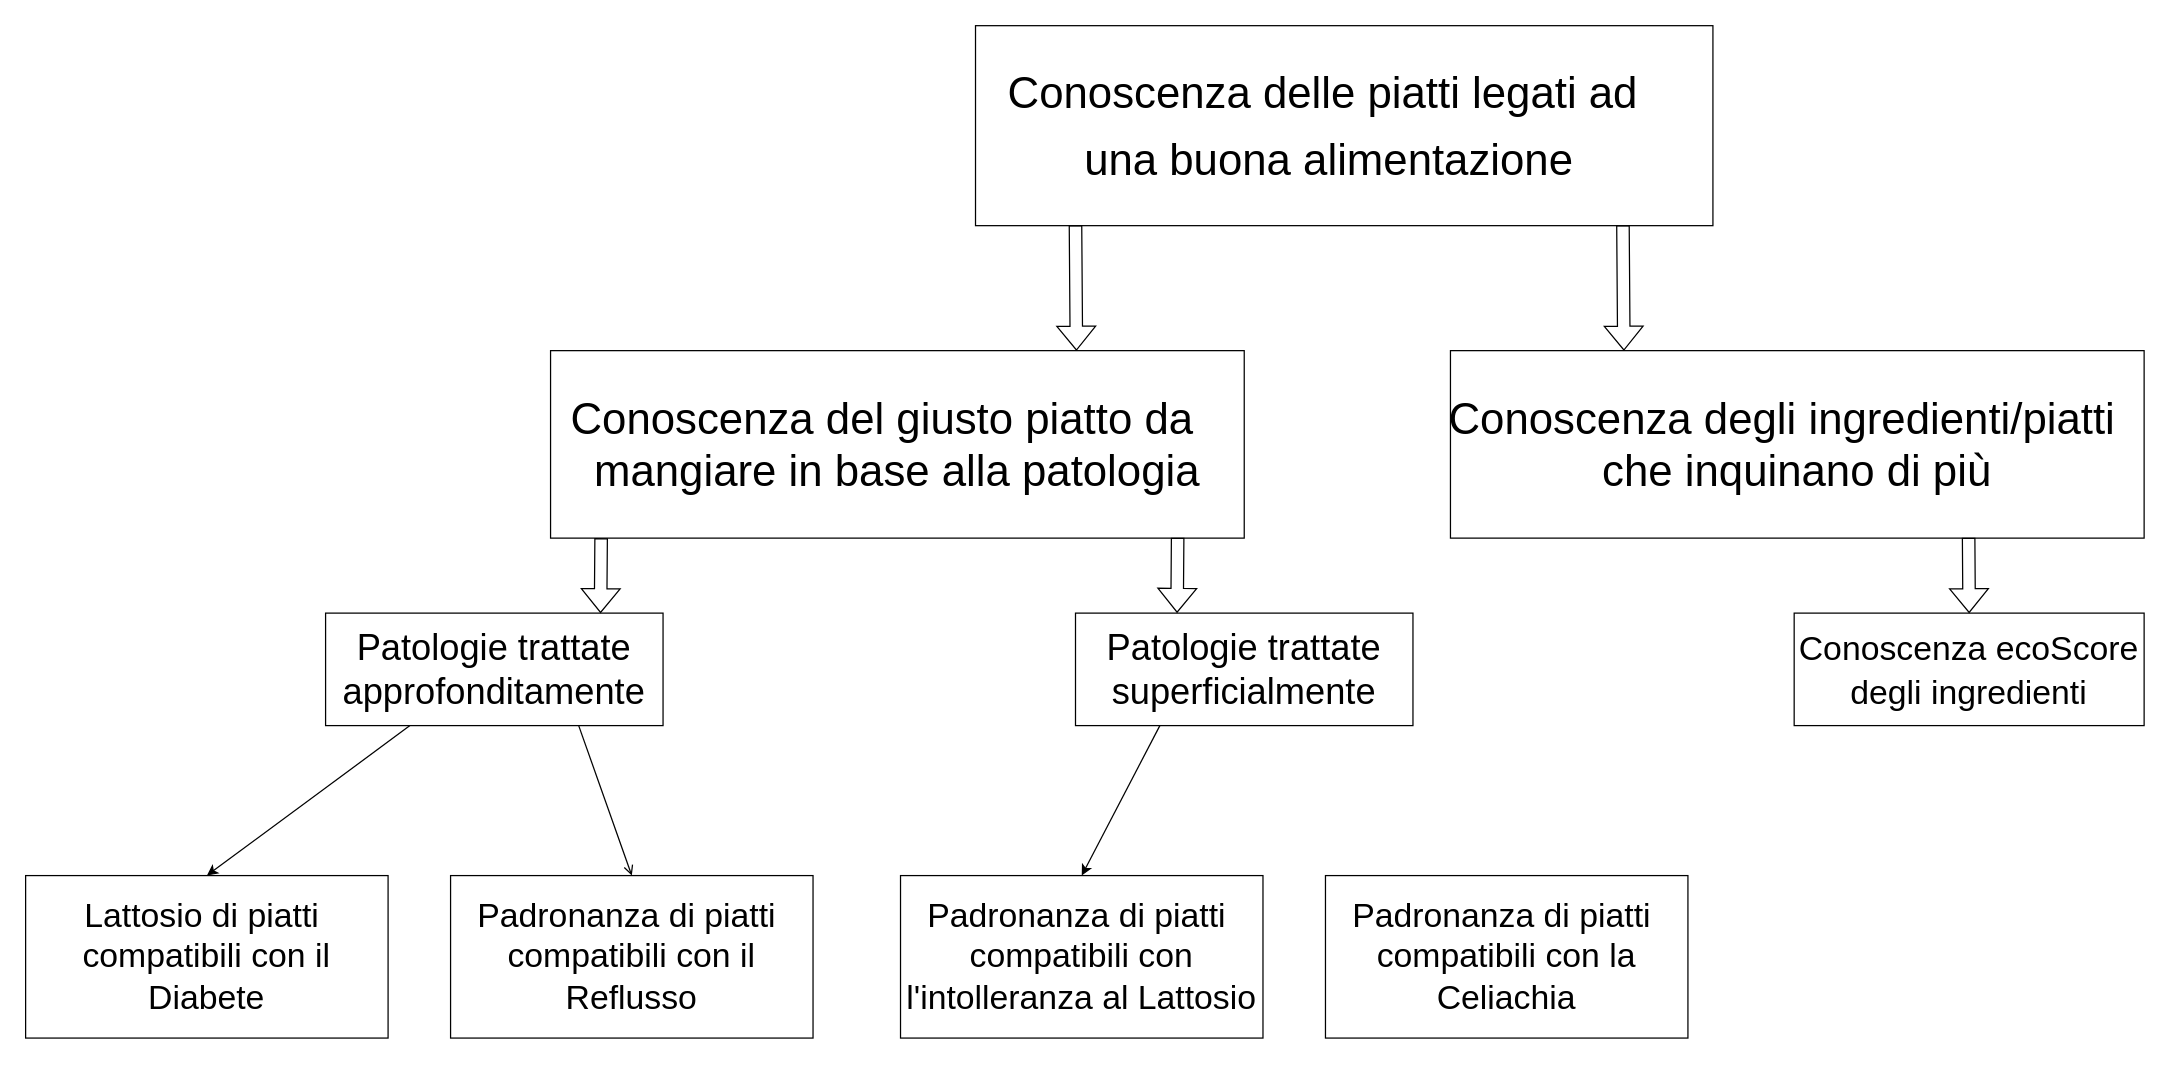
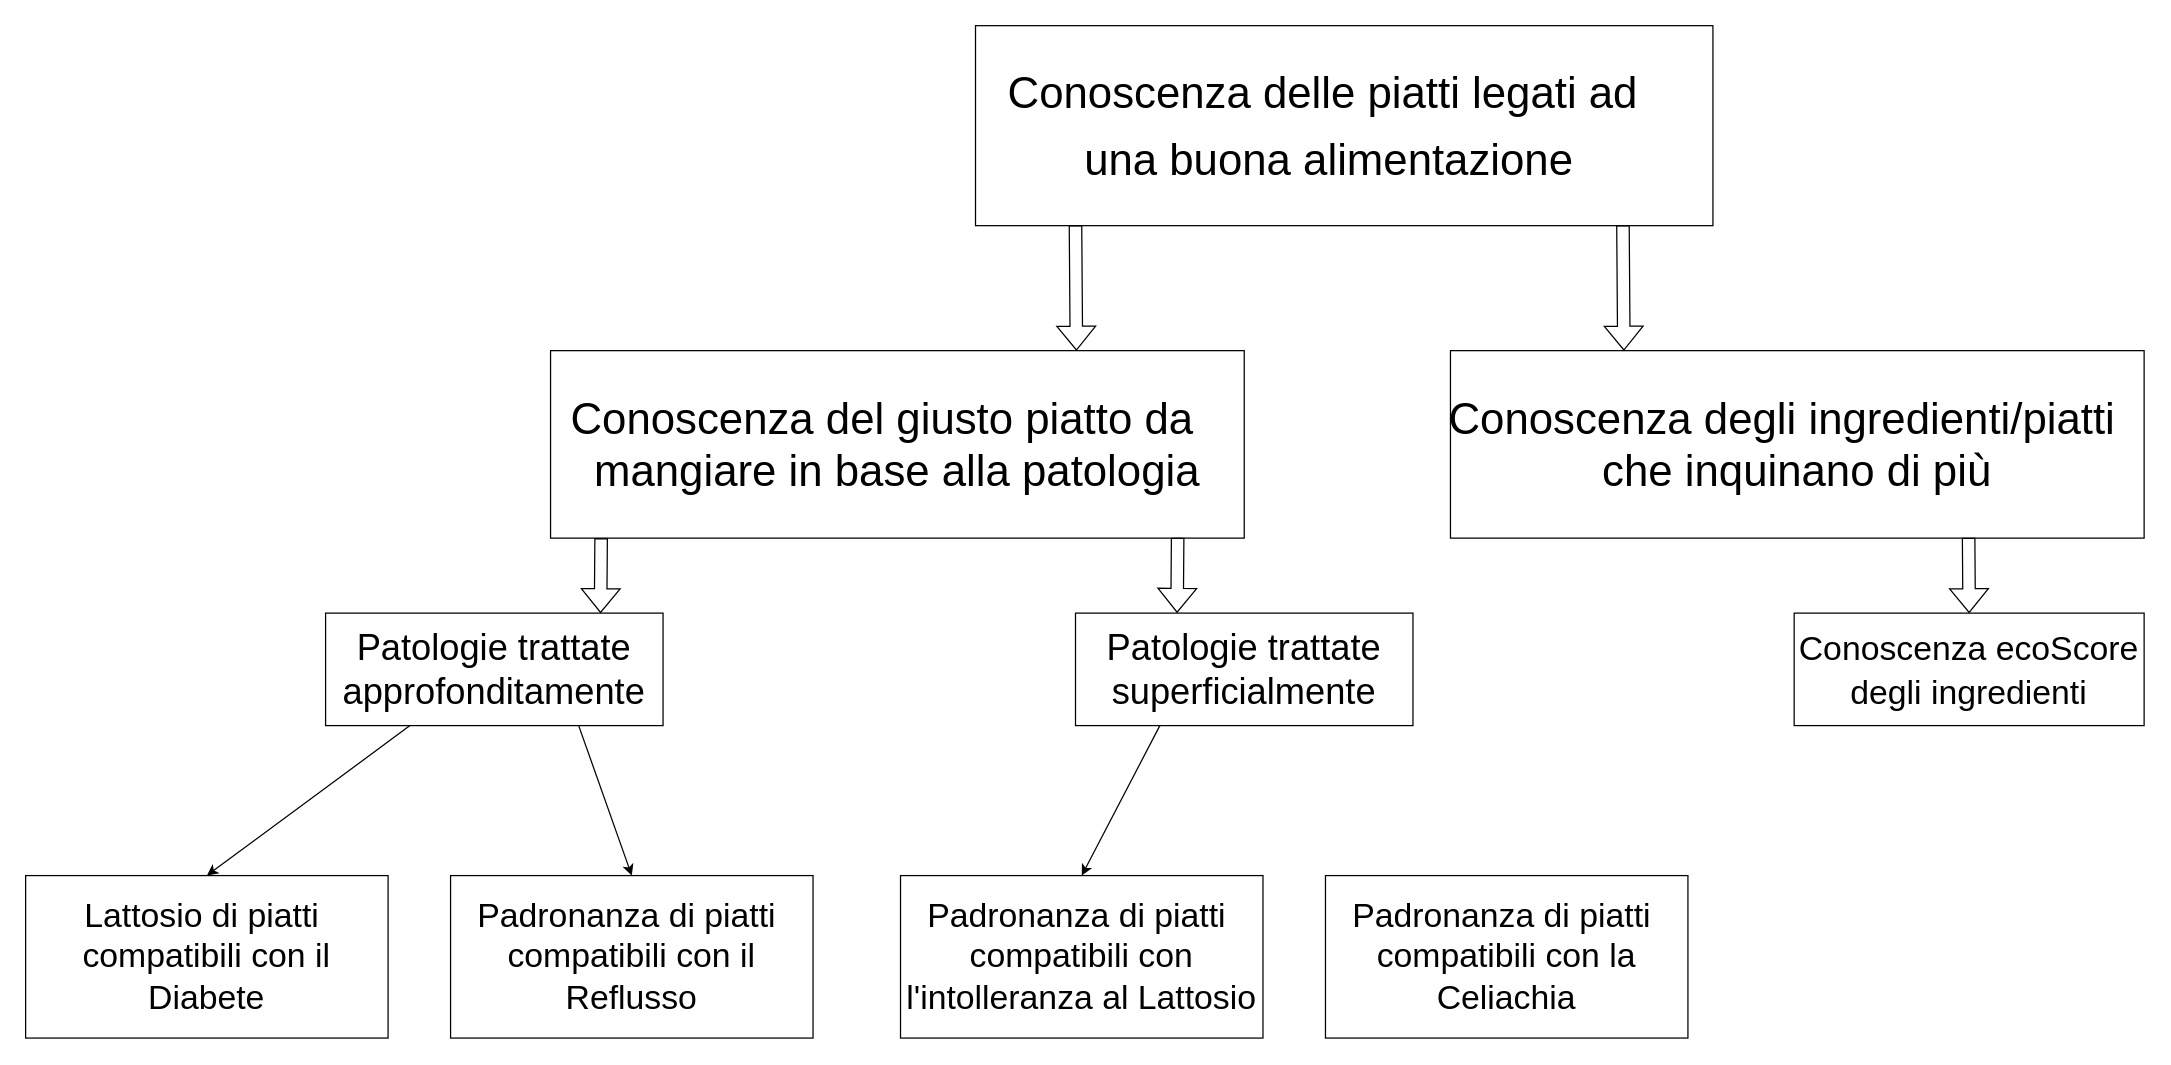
(629, 867) -> (629, 866)
